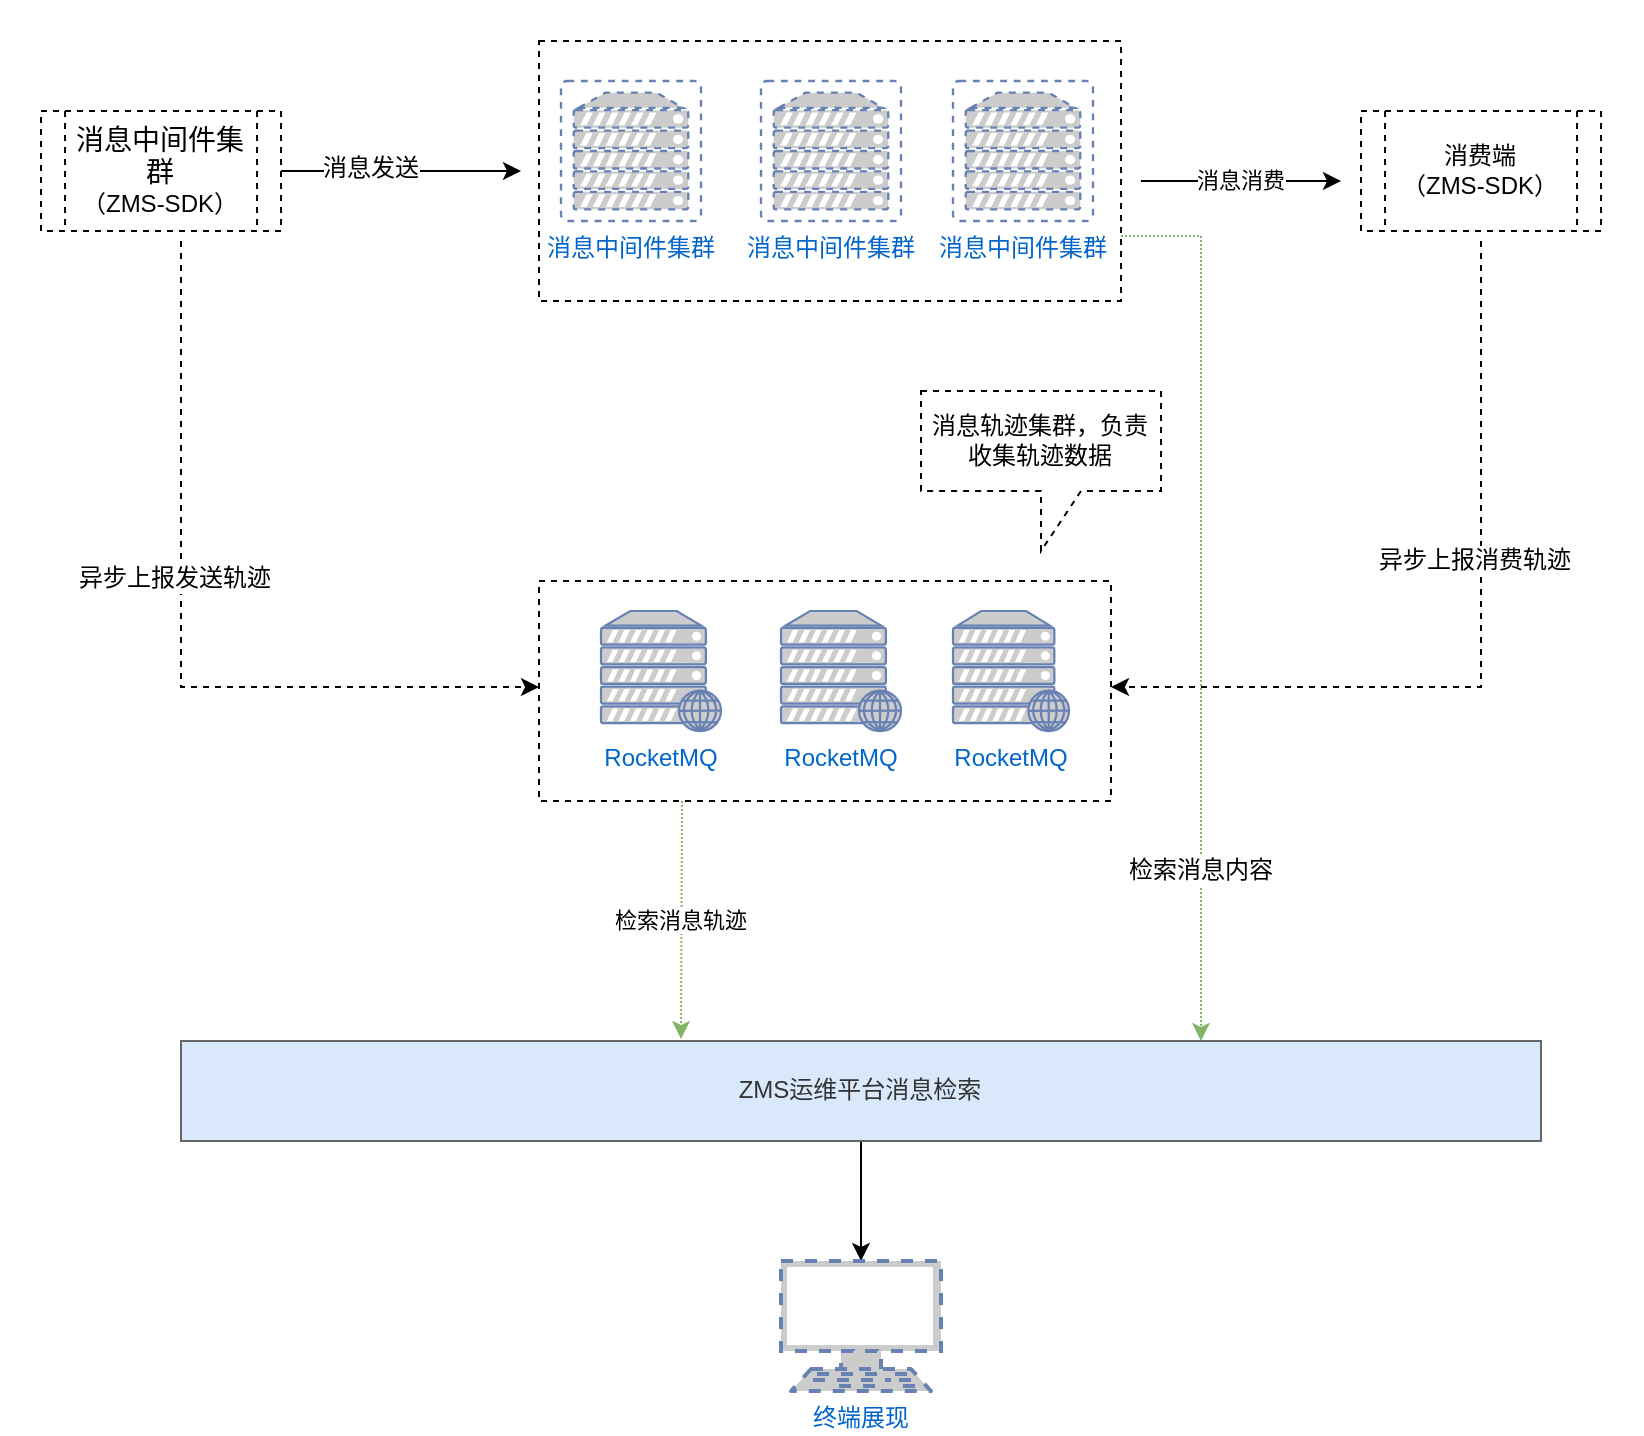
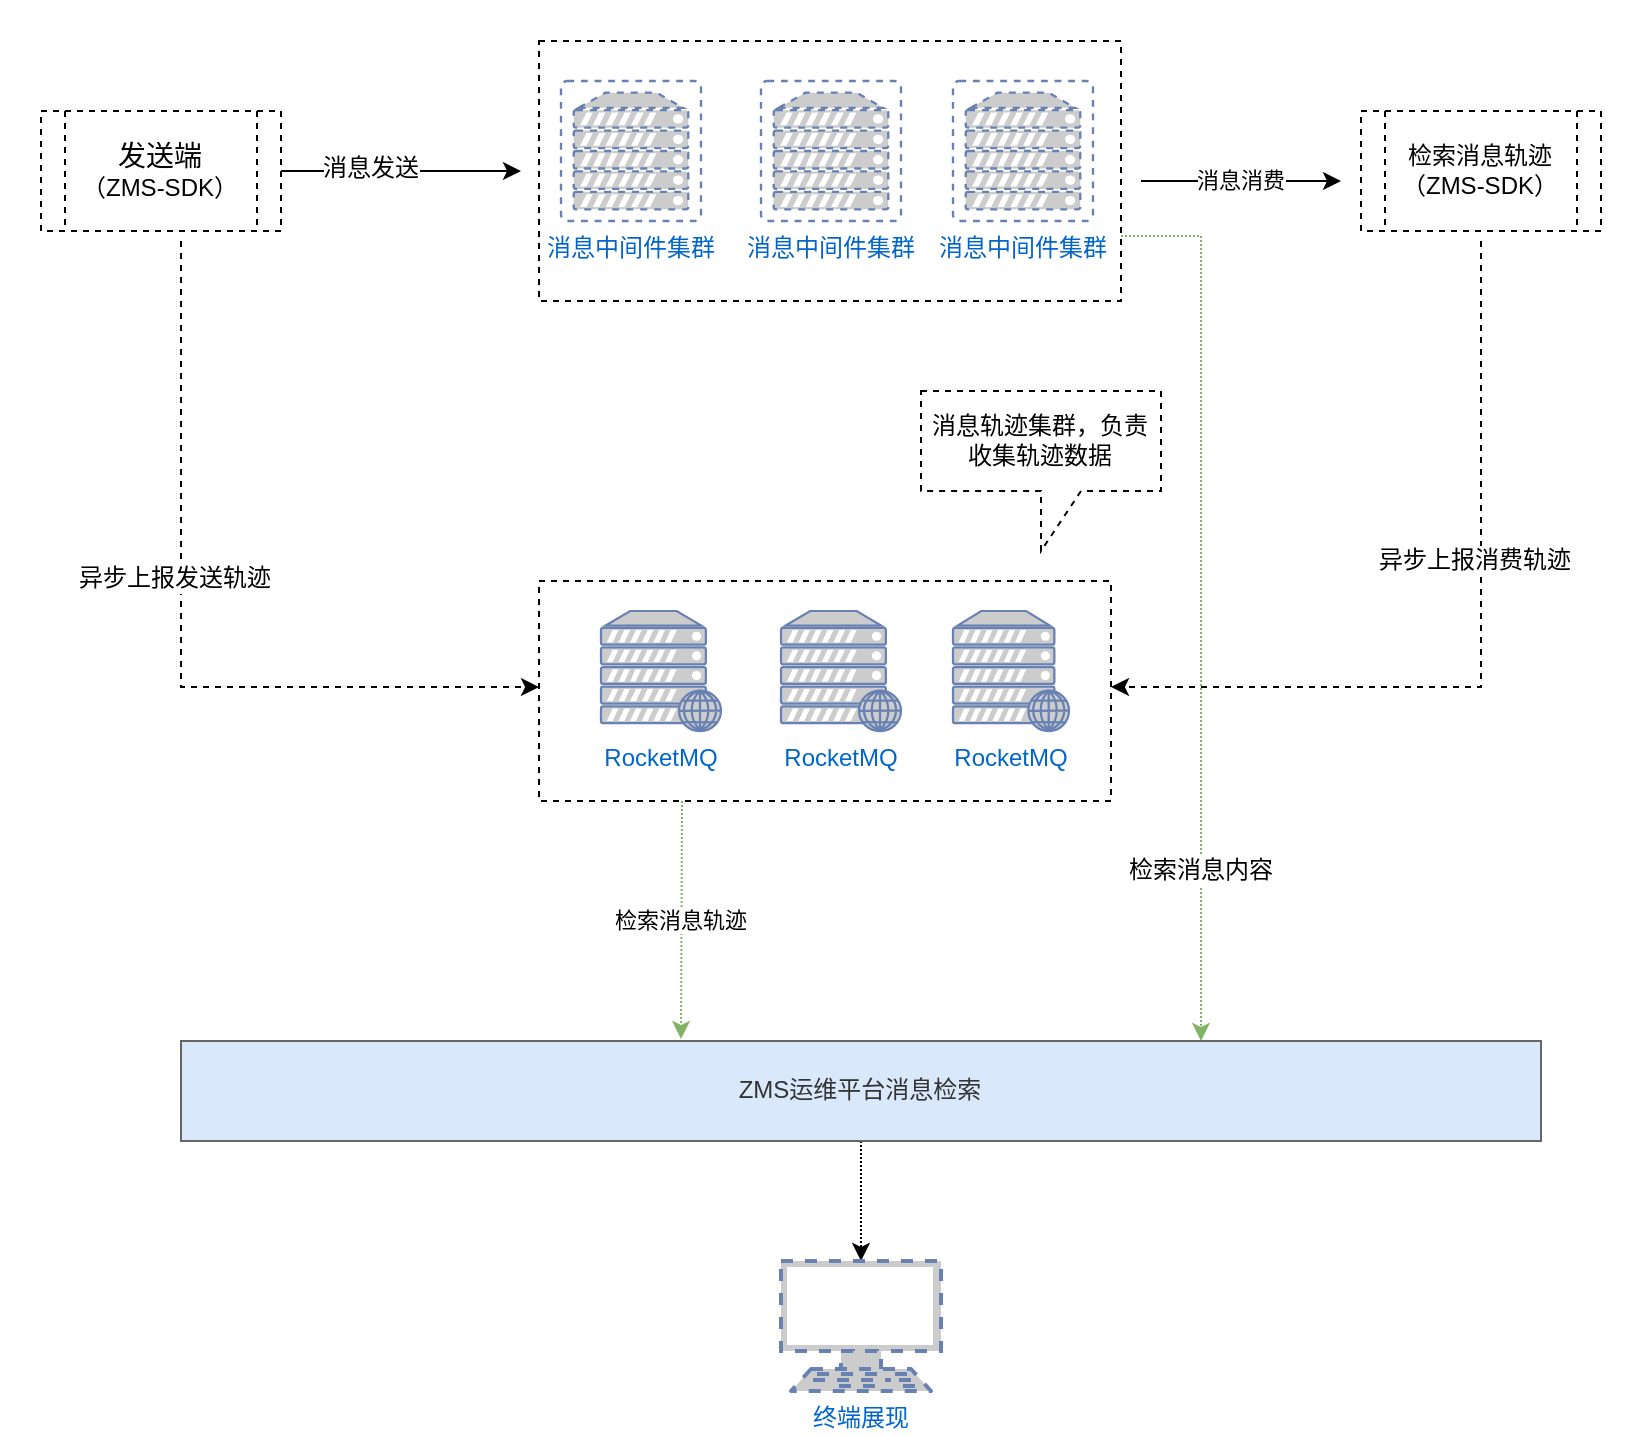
(161, 171) -> (161, 171)
(1481, 171) -> (1481, 171)
(861, 1193) -> (861, 1193)
